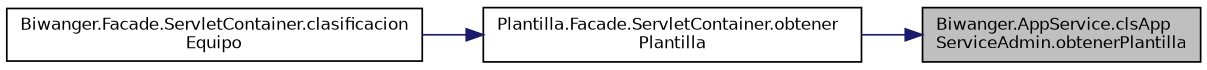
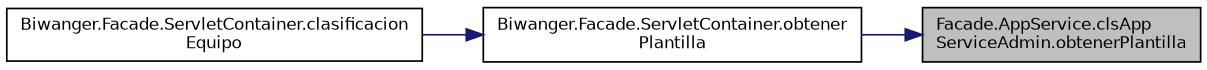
(672, 35) -> (672, 35)
(1062, 35) -> (1062, 35)
